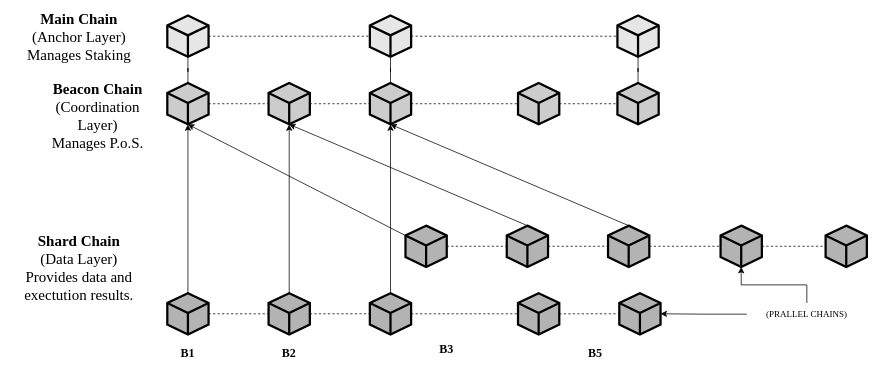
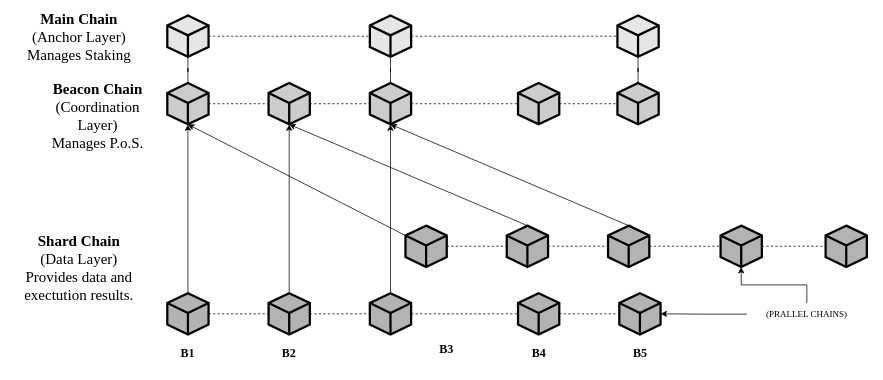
none -> (539, 352)
(595, 352) -> (640, 352)
